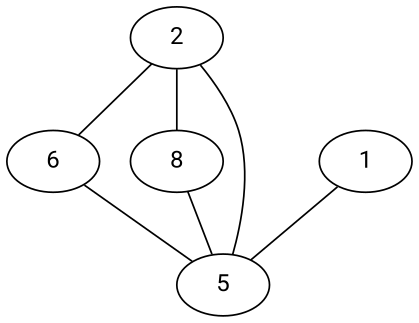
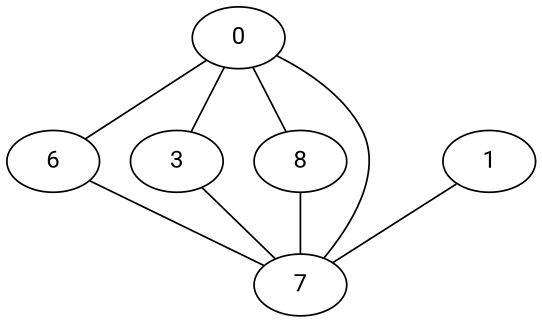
(177, 38) -> (239, 38)
none -> (177, 161)
(223, 285) -> (300, 285)
